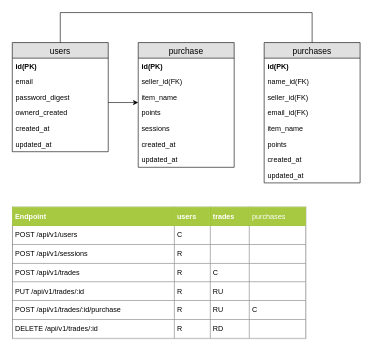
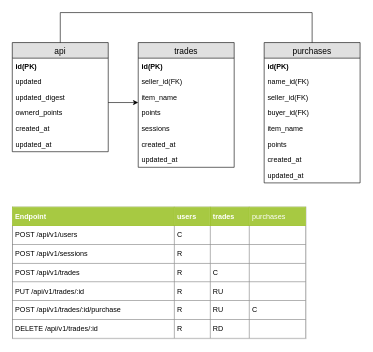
(60, 51) -> (60, 51)
(186, 51) -> (186, 51)
(24, 82) -> (30, 82)
(45, 97) -> (43, 97)
(44, 113) -> (41, 113)
(289, 113) -> (291, 113)
